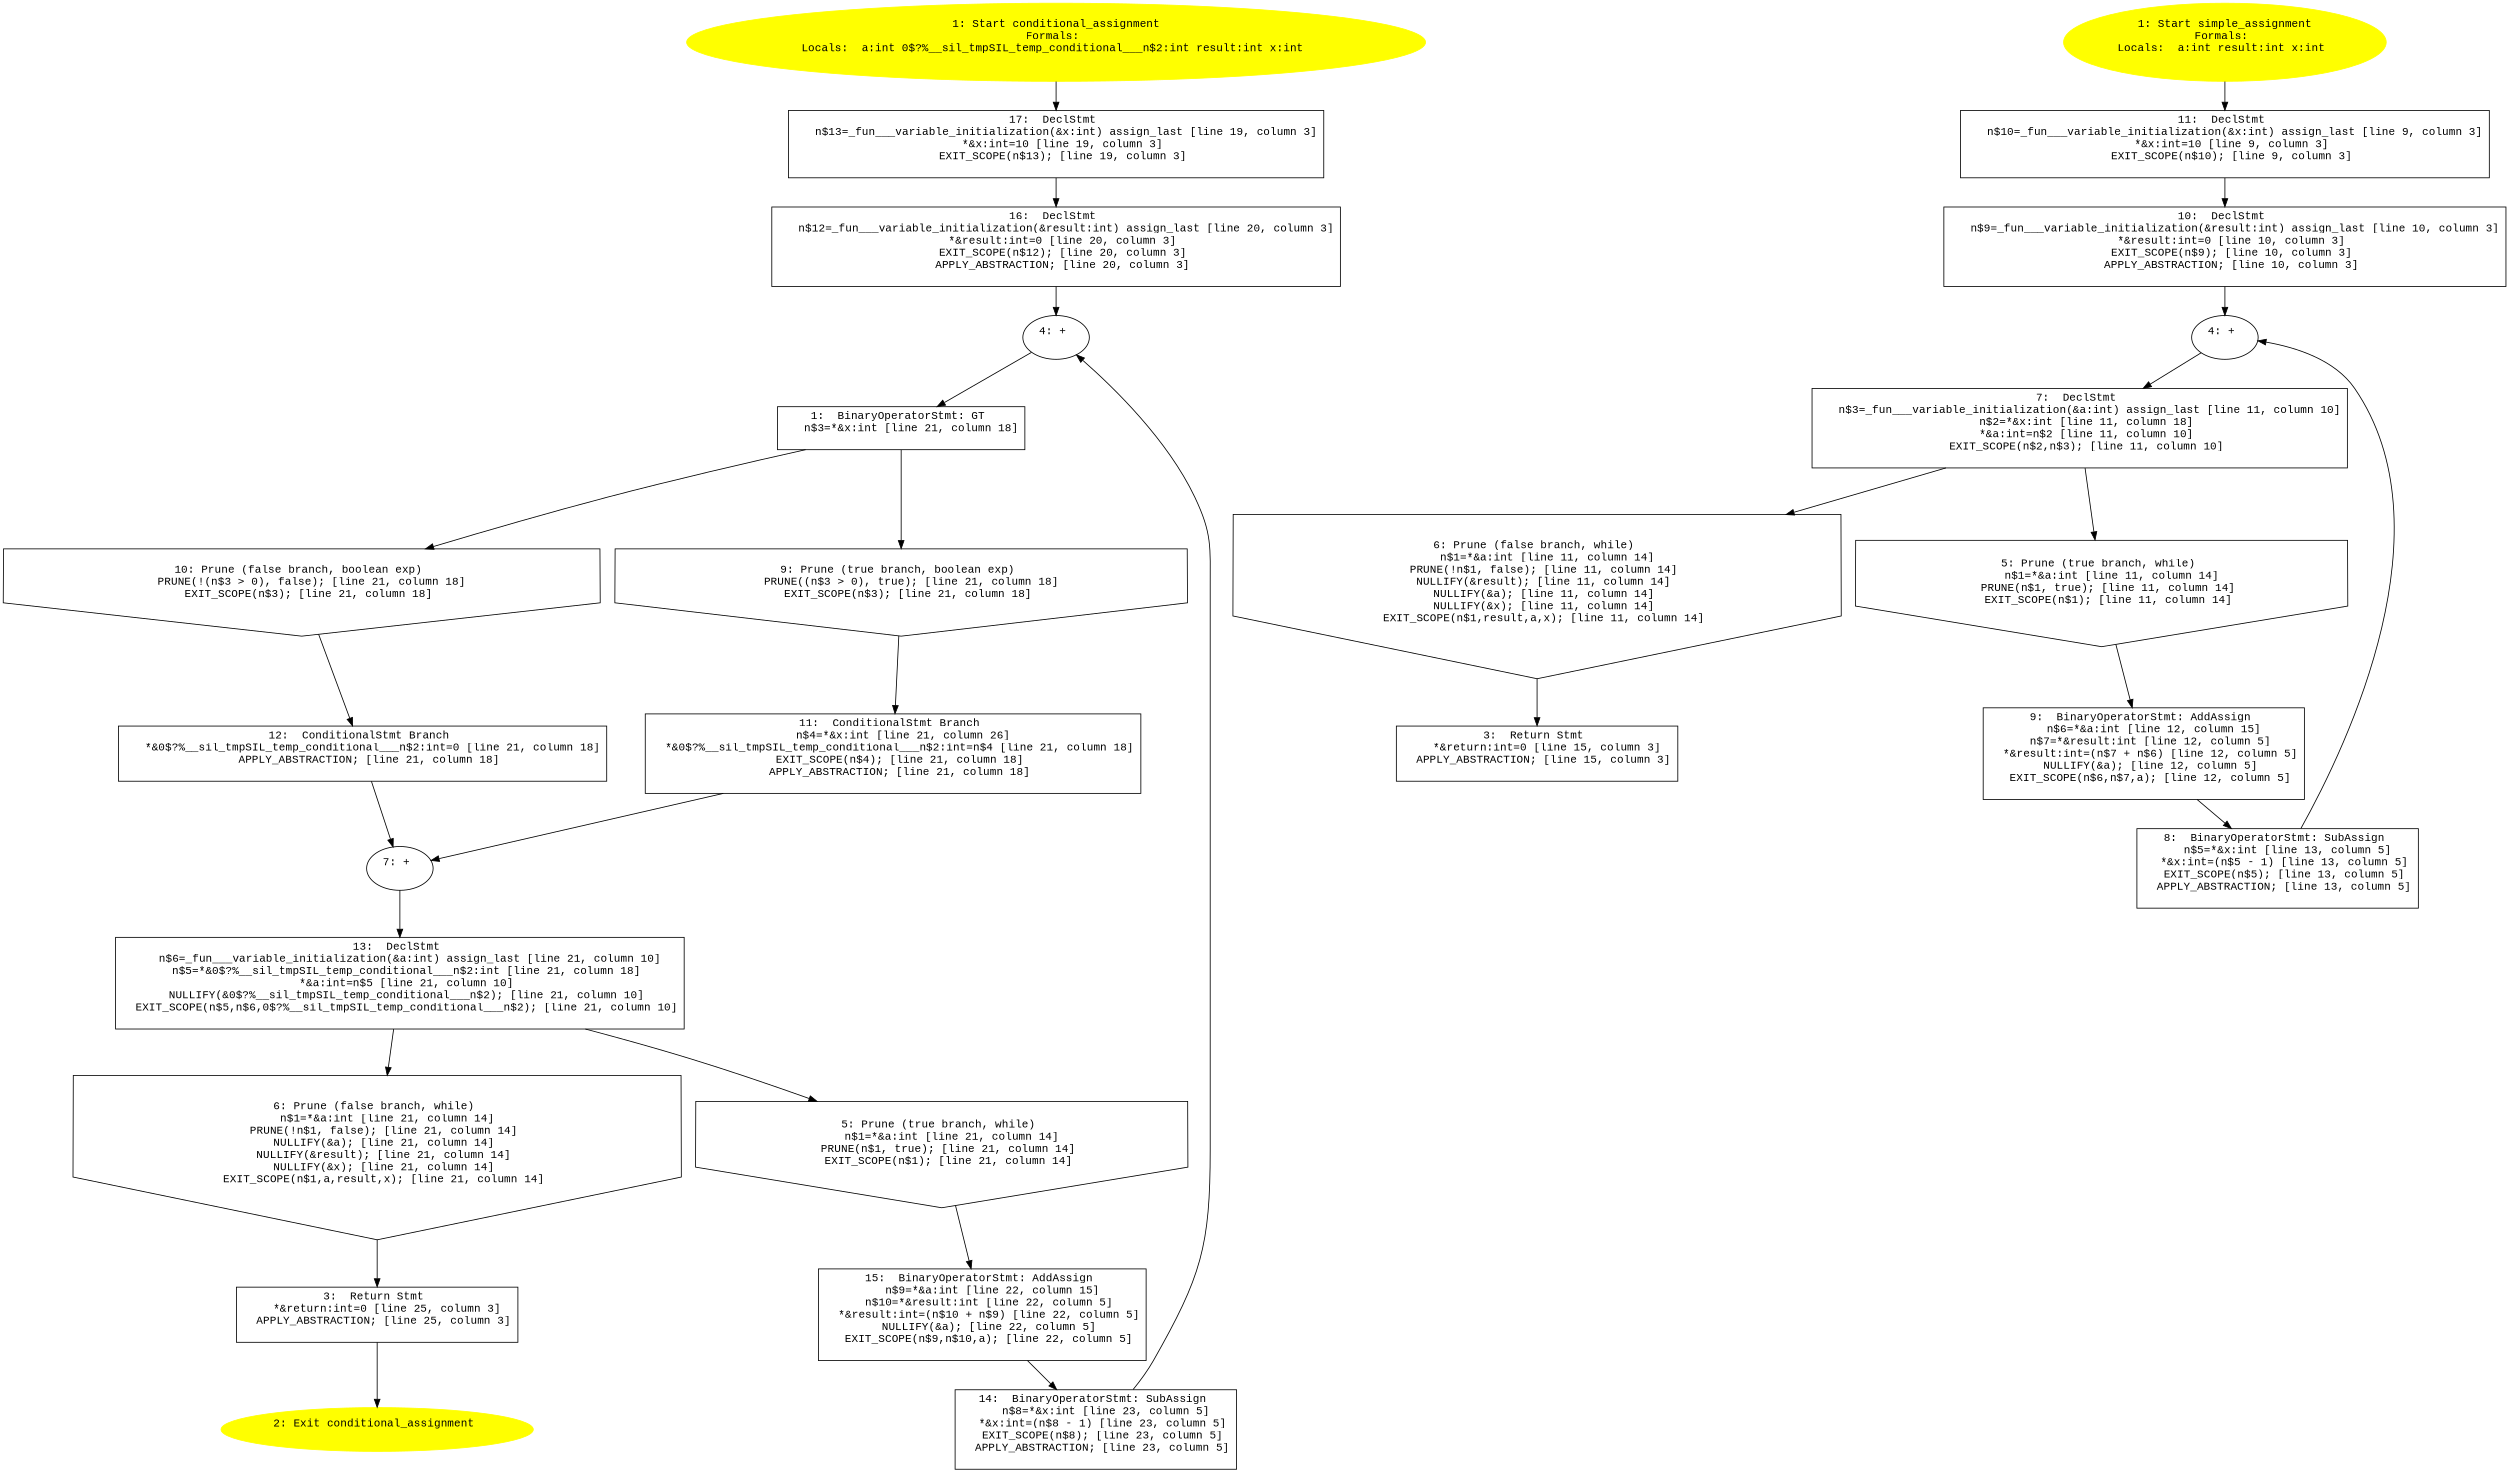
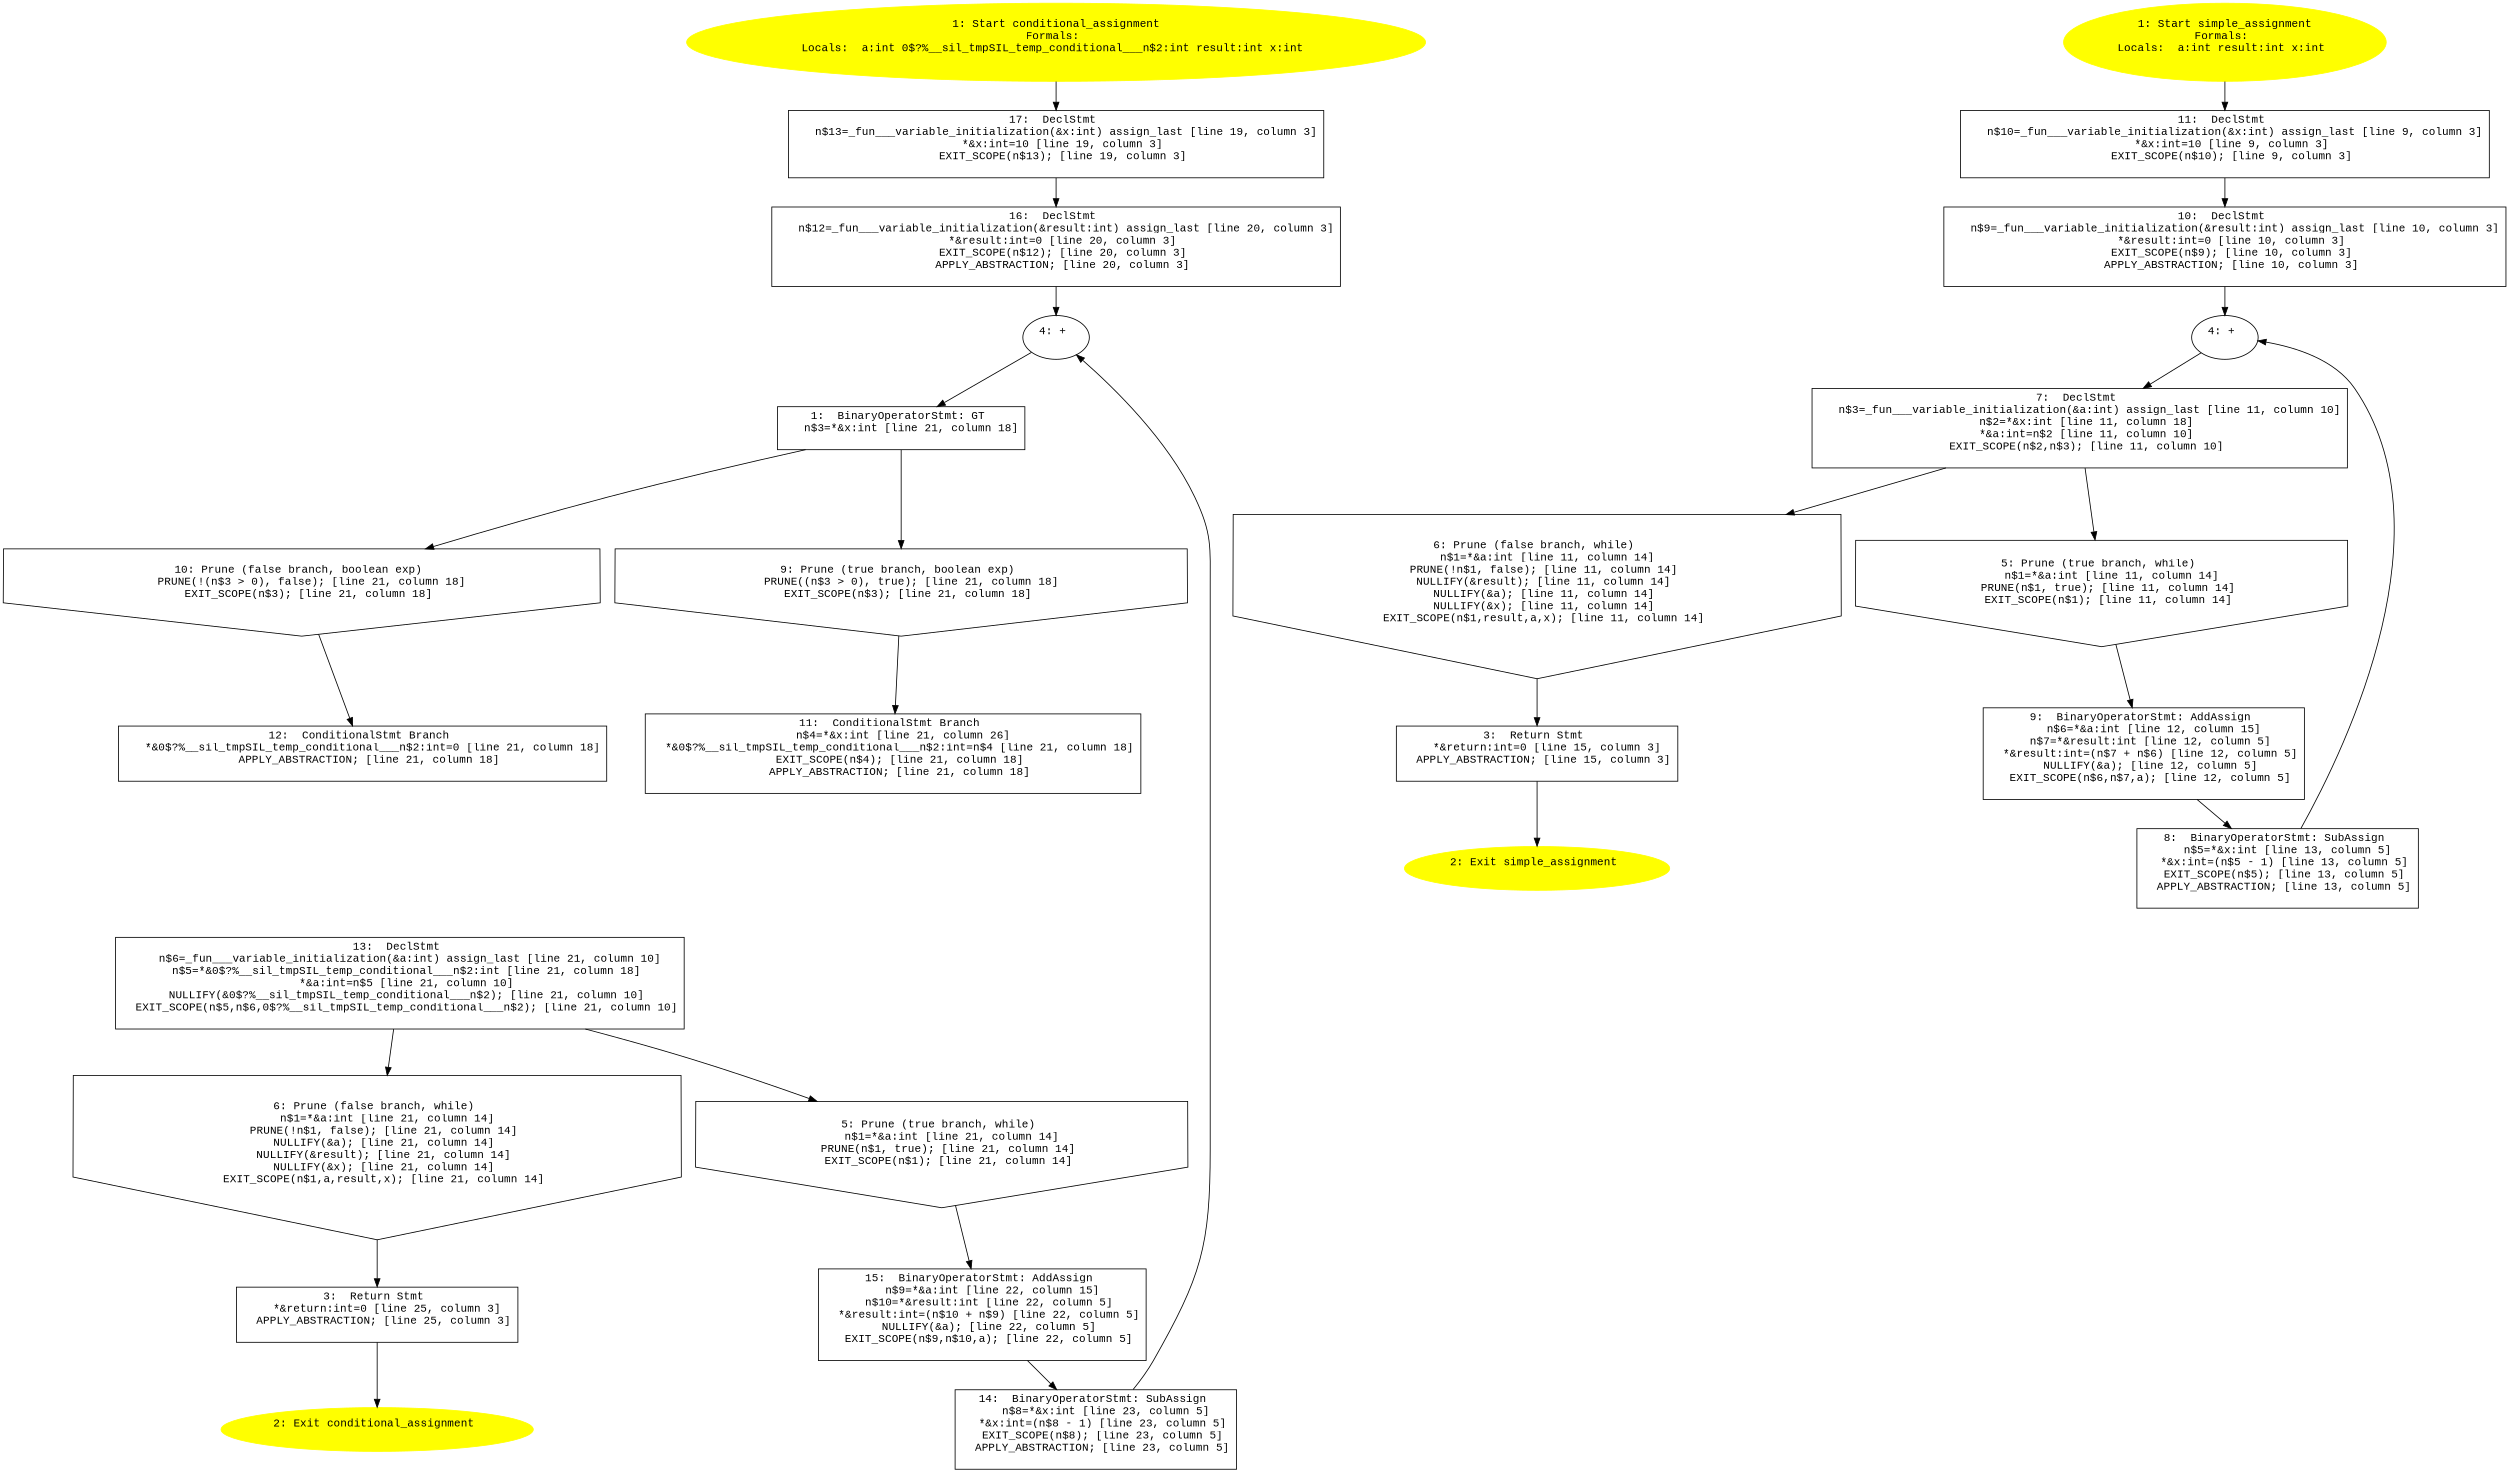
(400, 868) -> none
none -> (1537, 868)
